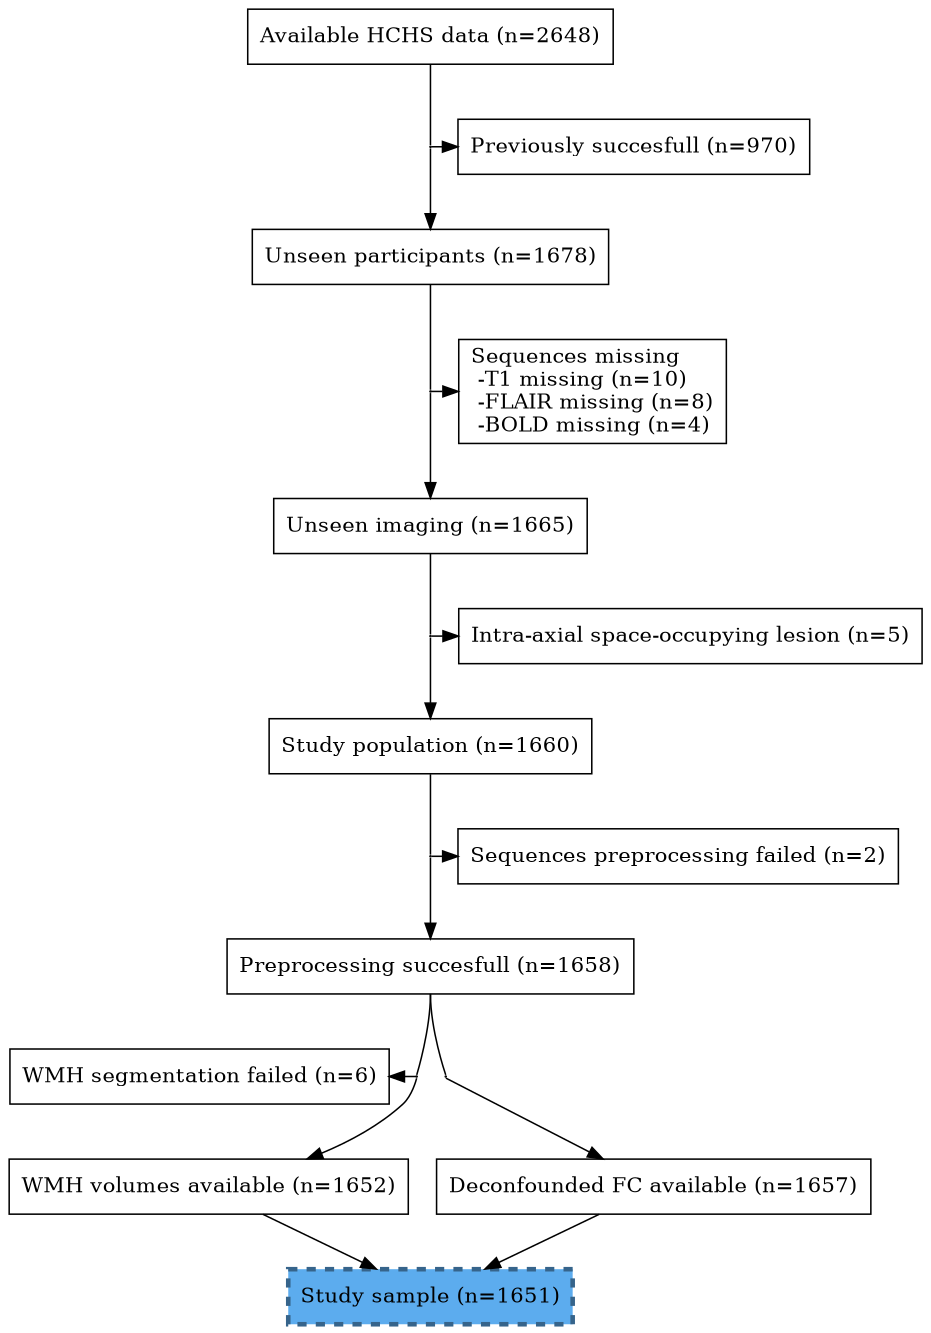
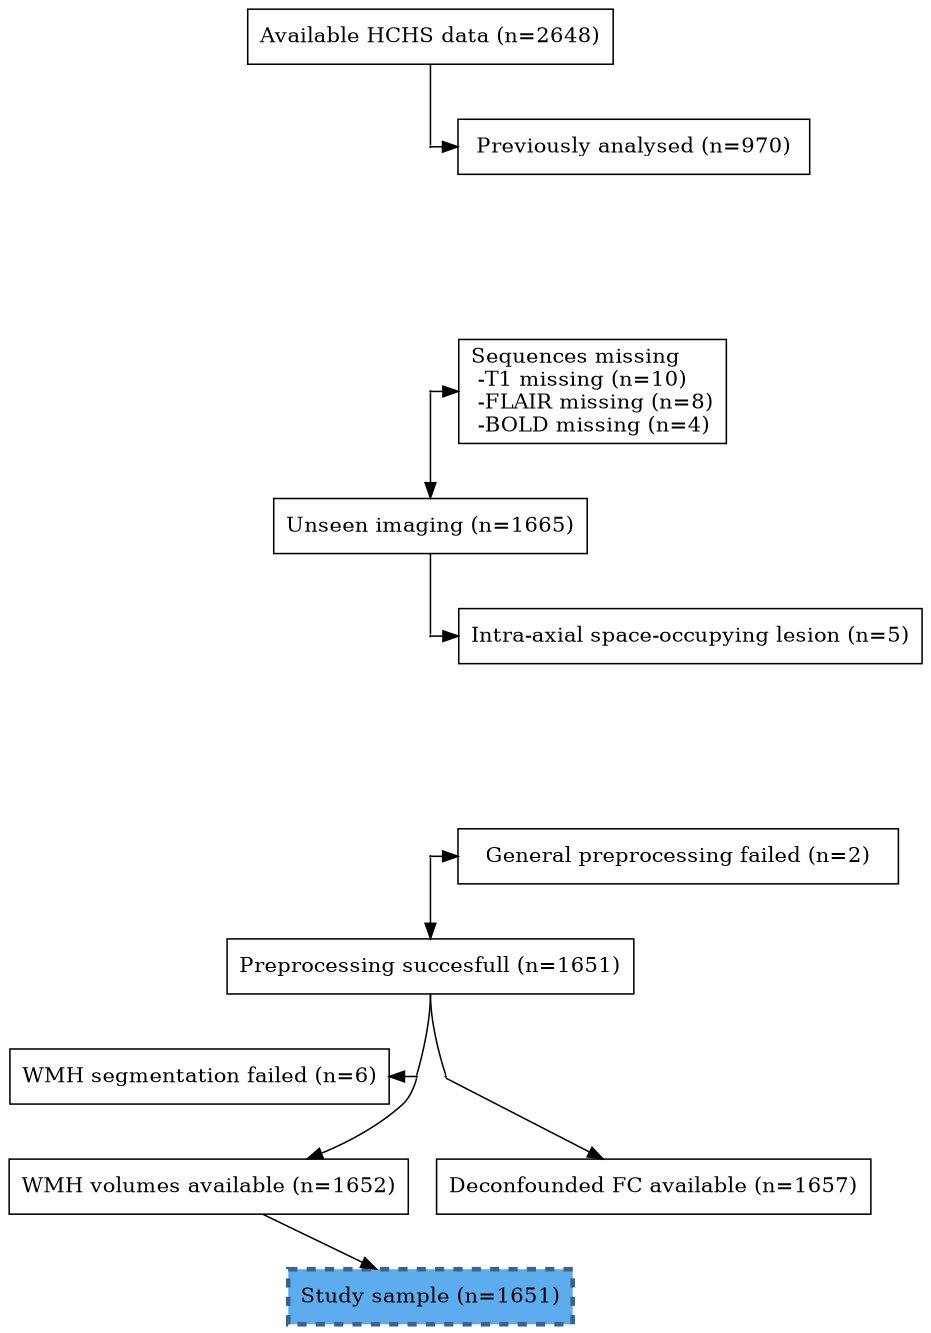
(634, 147) -> (634, 147)
(430, 257) -> none
(430, 746) -> none
(678, 856) -> (678, 856)
(430, 966) -> (430, 966)
(549, 1238) -> none
